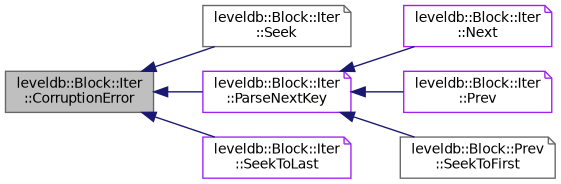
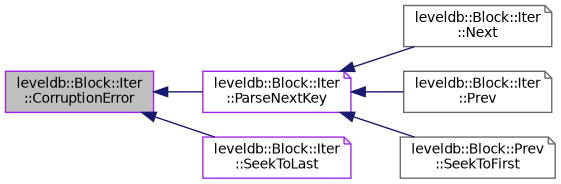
(277, 26) -> none
(478, 26) -> (478, 26)
(80, 92) -> (80, 92)
(478, 92) -> (478, 92)
